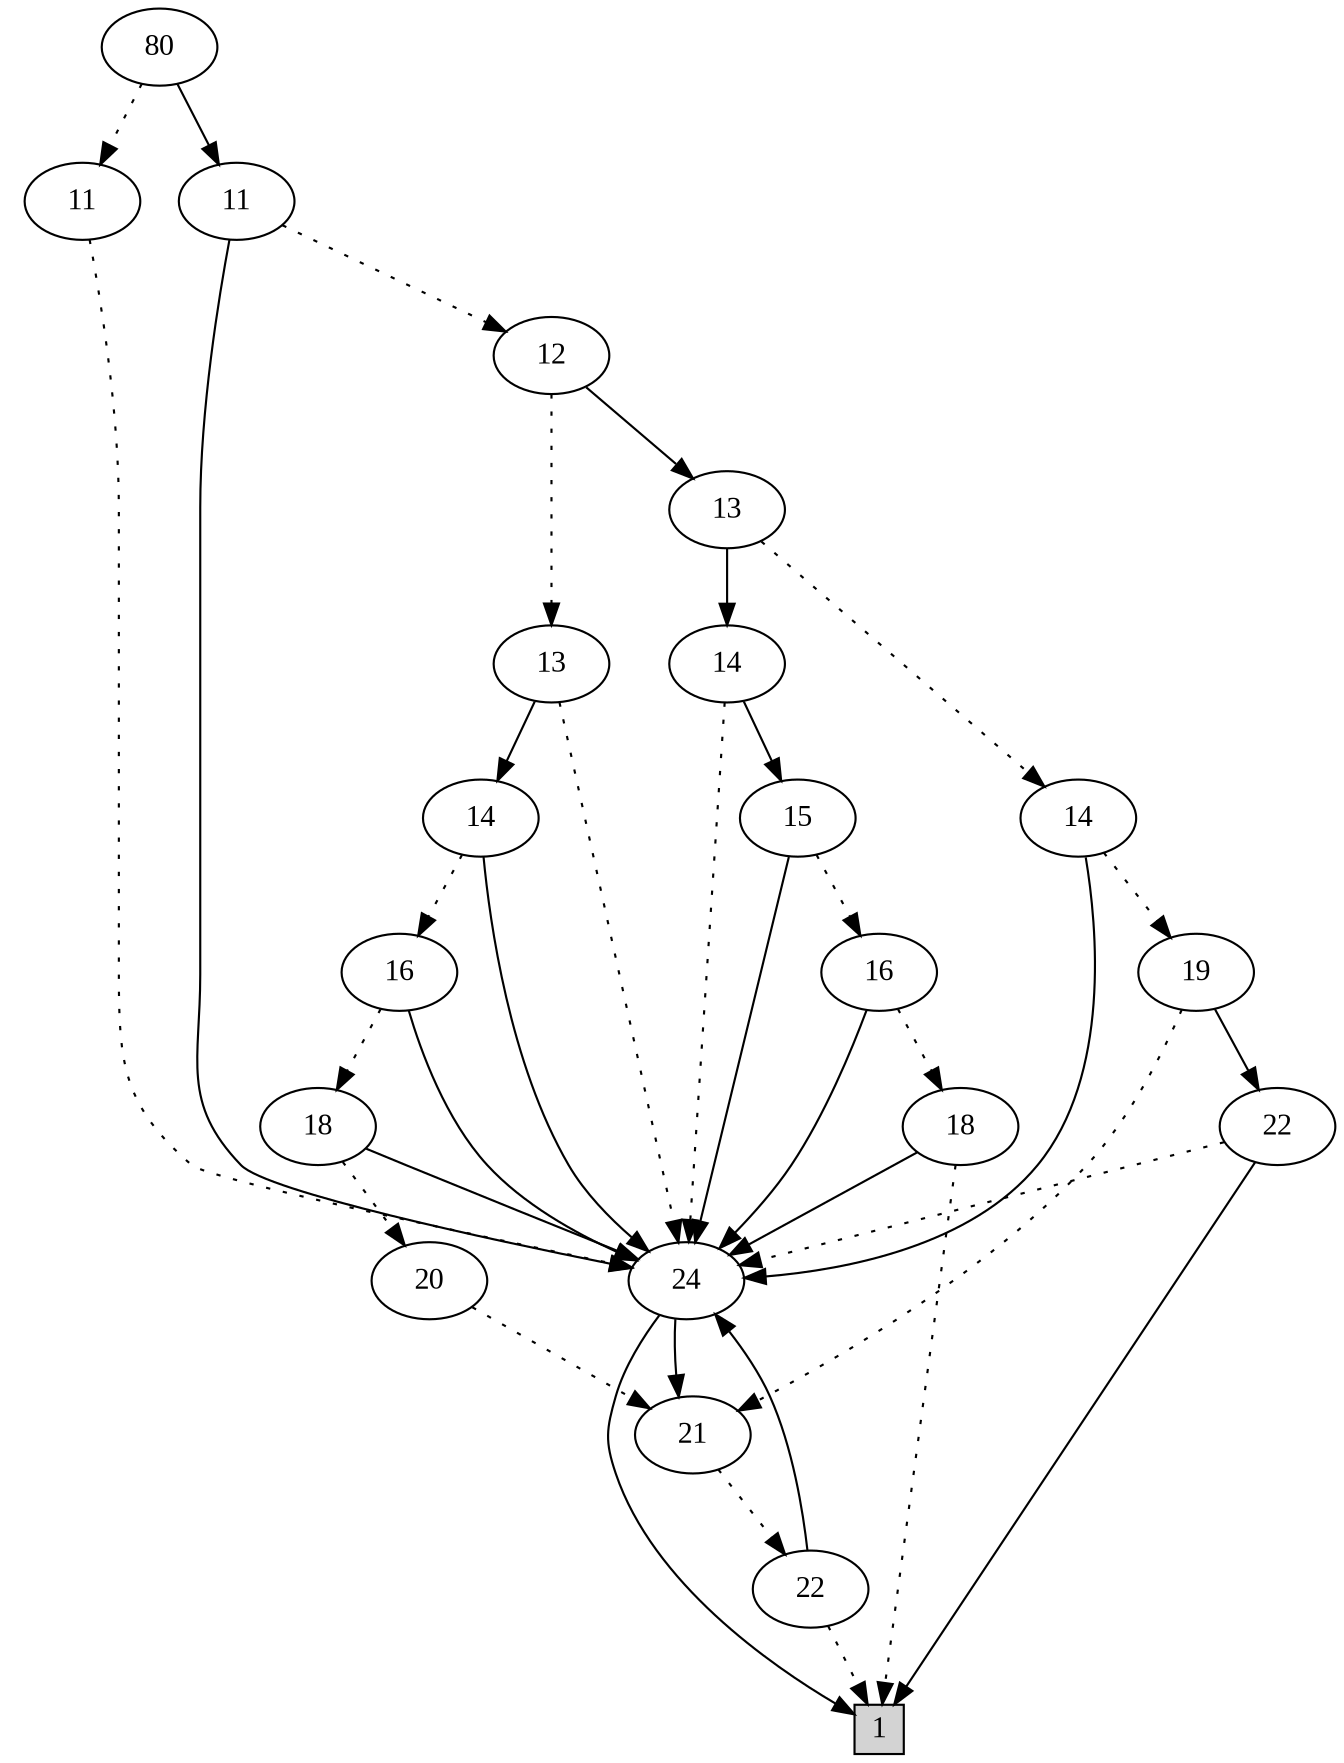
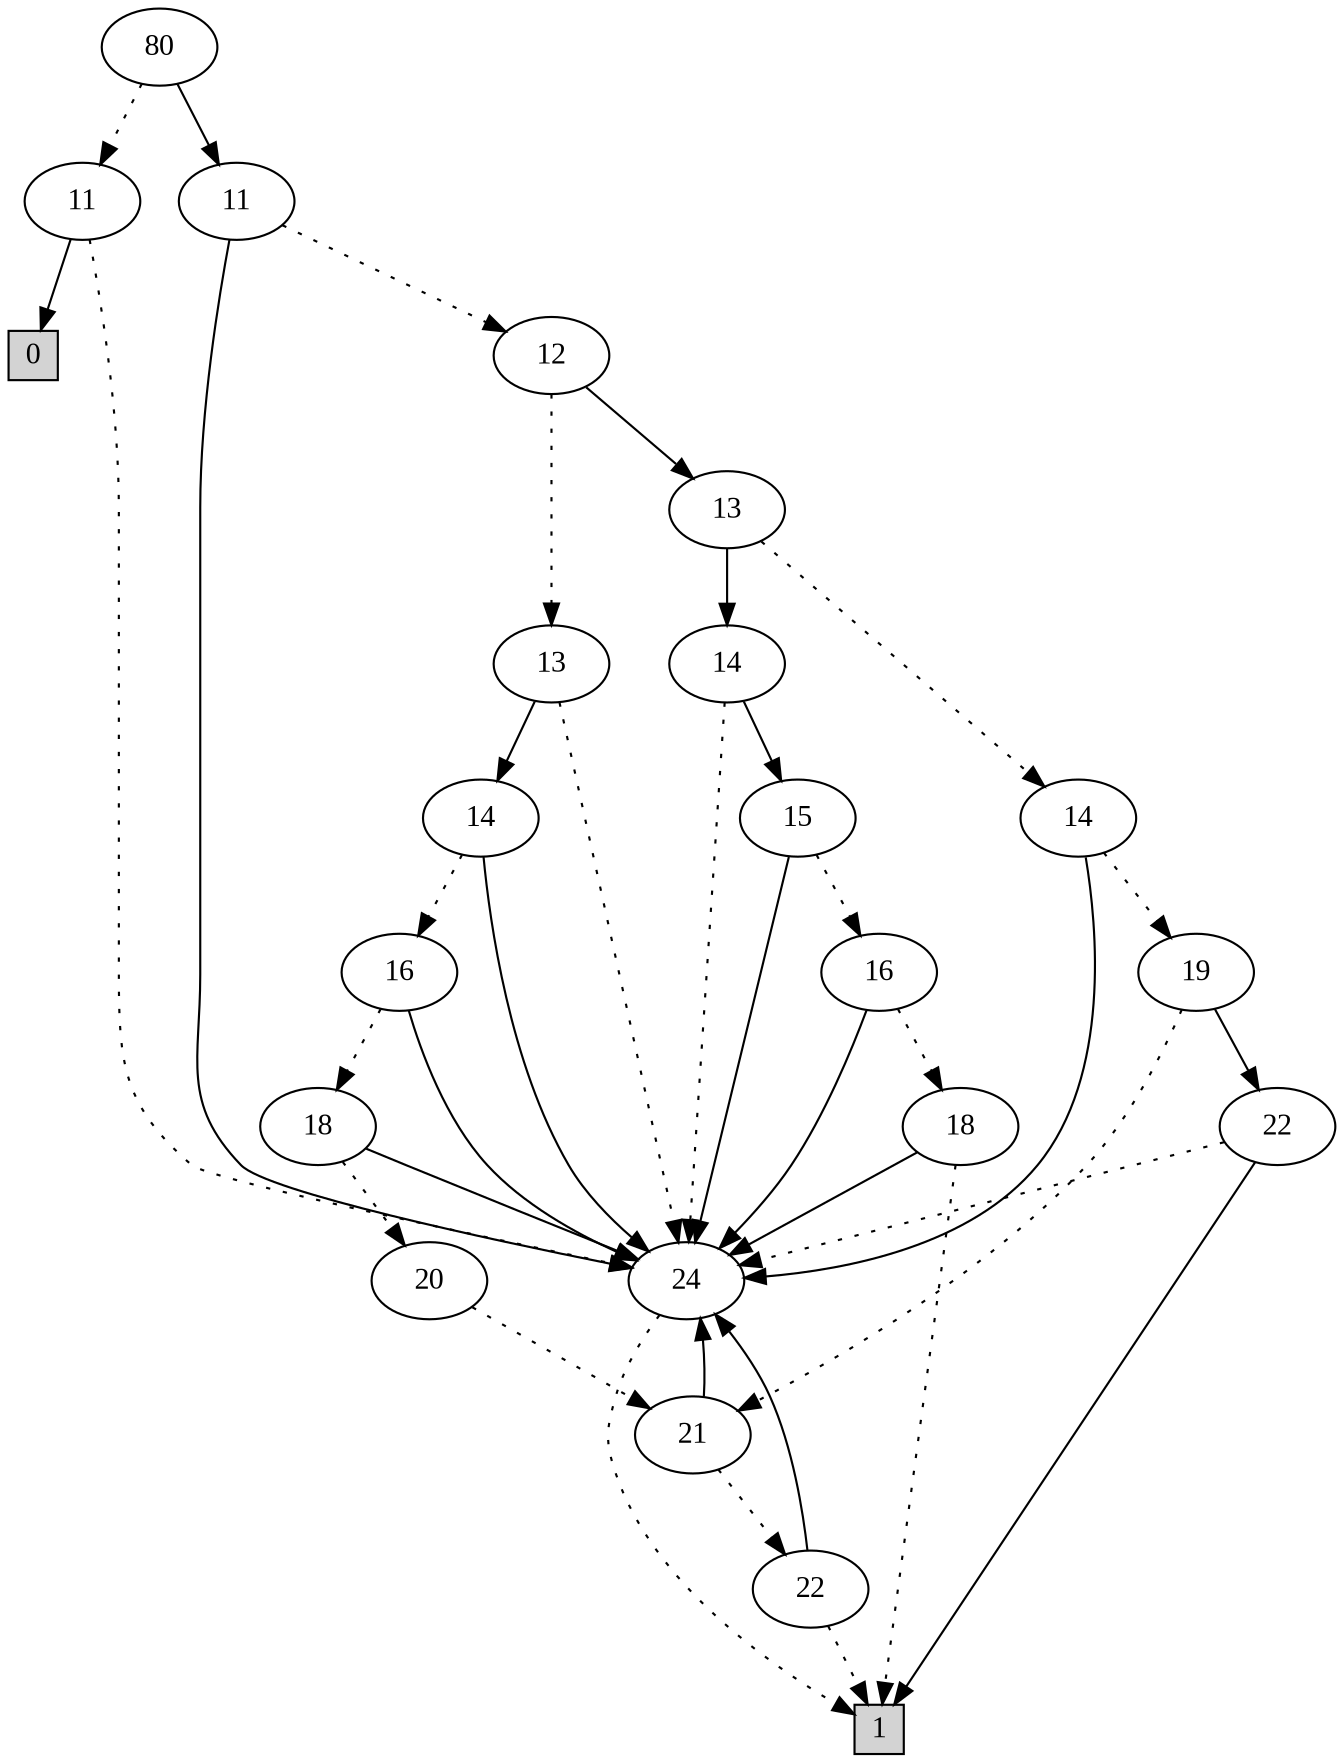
none -> (33, 356)
(675, 1347) -> (704, 1368)
(651, 1541) -> (651, 1541)
